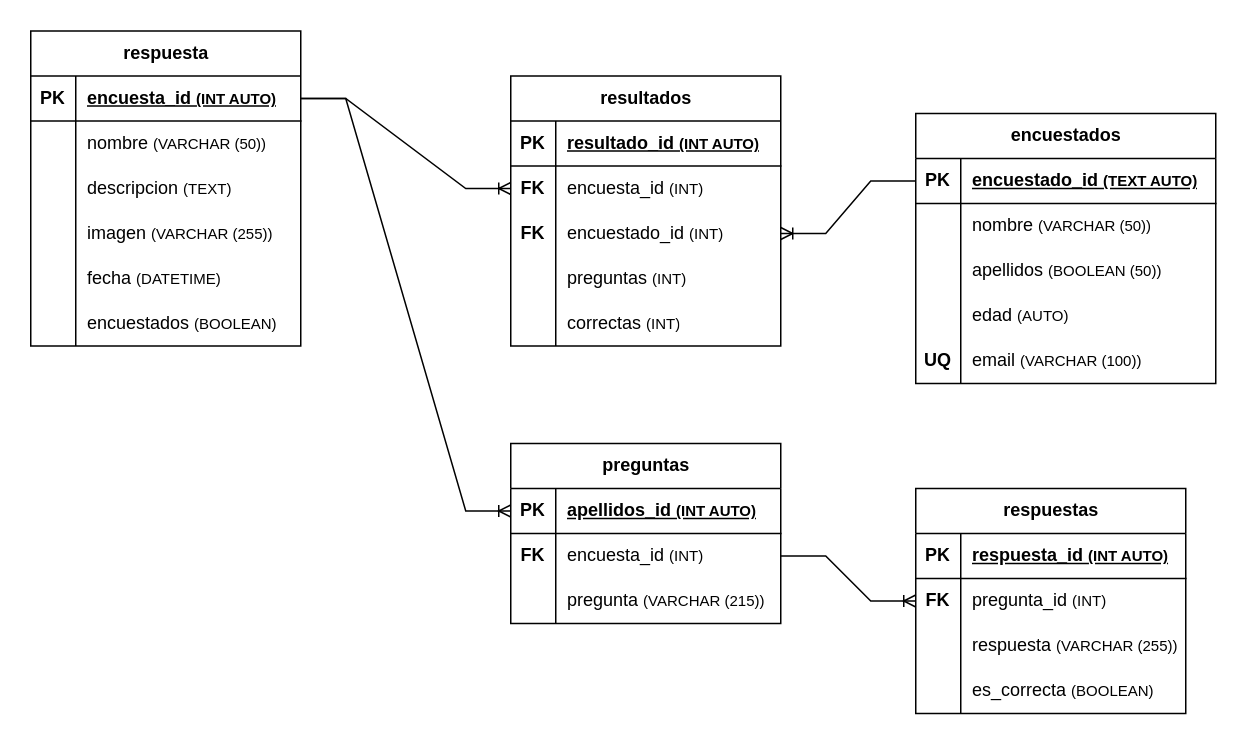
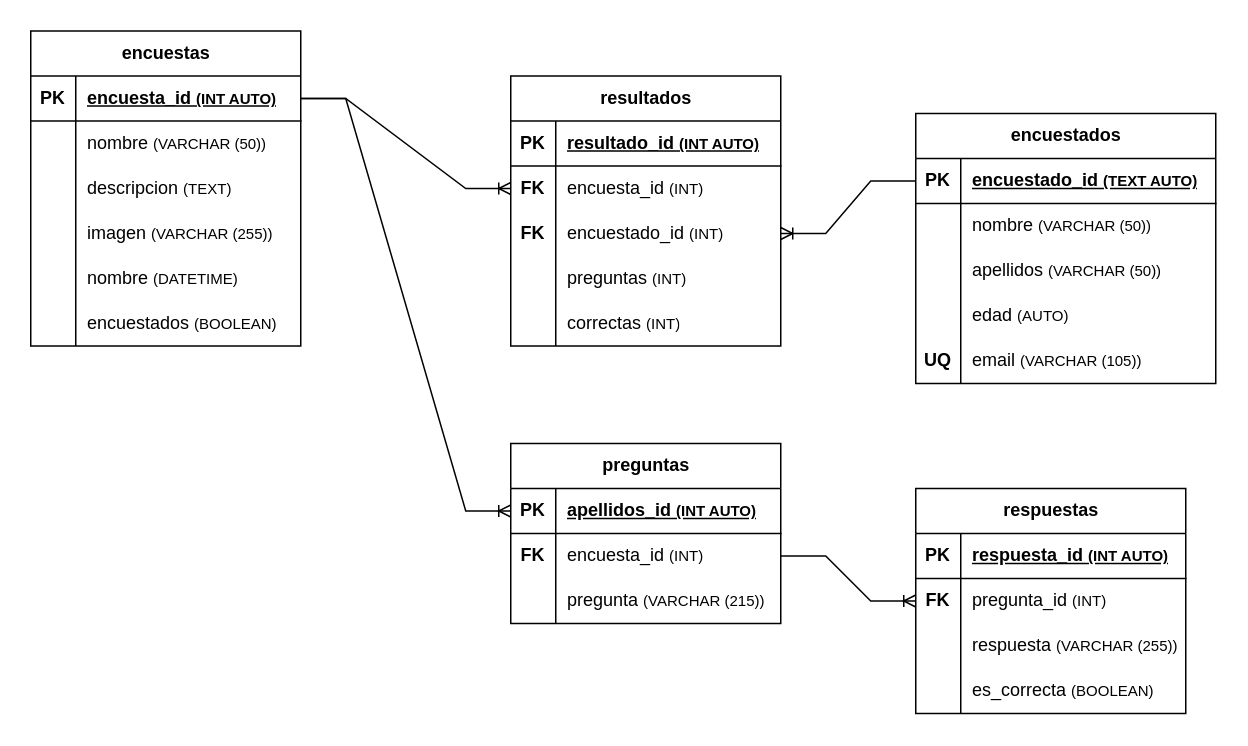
(167, 53) -> (167, 53)
(1082, 271) -> (1082, 271)
(166, 278) -> (171, 278)
(1069, 361) -> (1069, 361)
